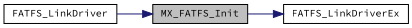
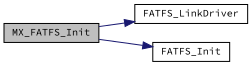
(130, 14) -> (112, 25)
(346, 14) -> (191, 52)
